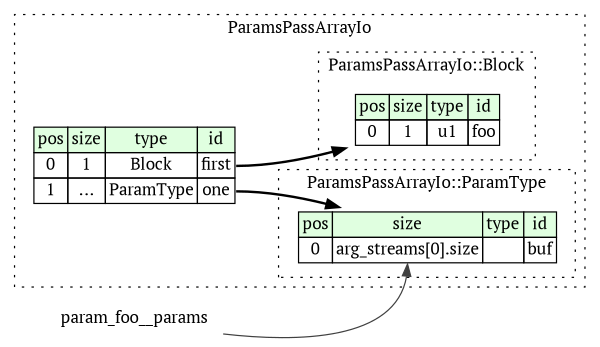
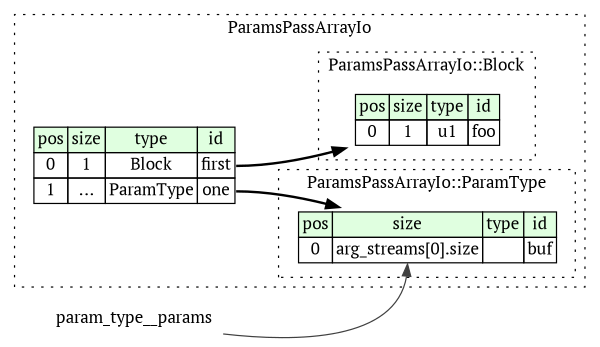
(134, 319) -> (134, 319)
